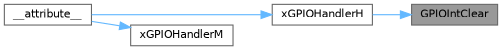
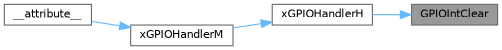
(176, 15) -> (247, 26)
